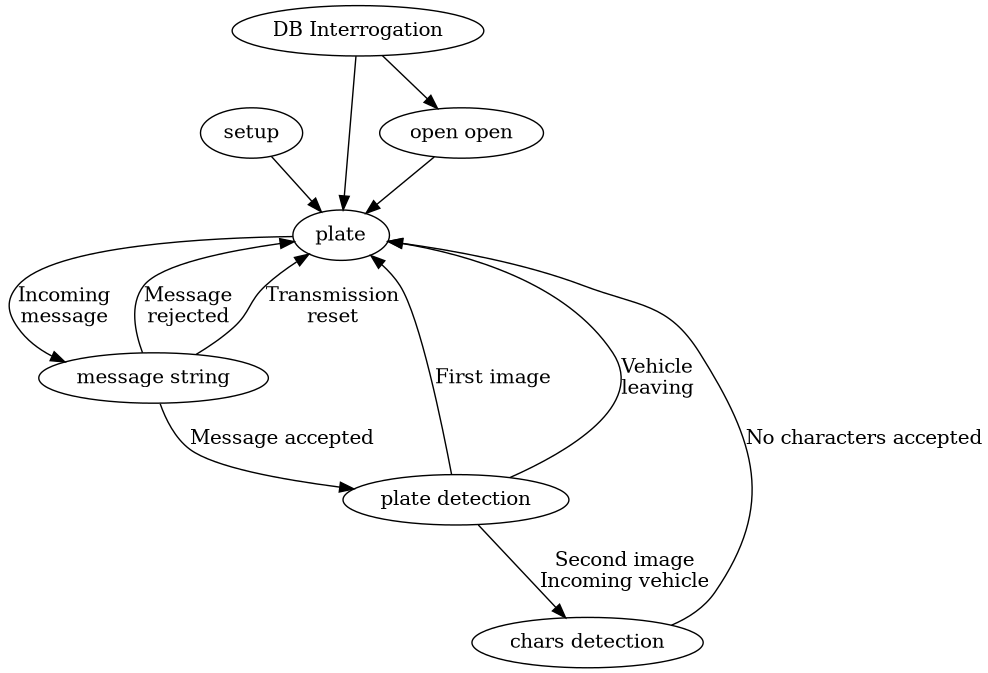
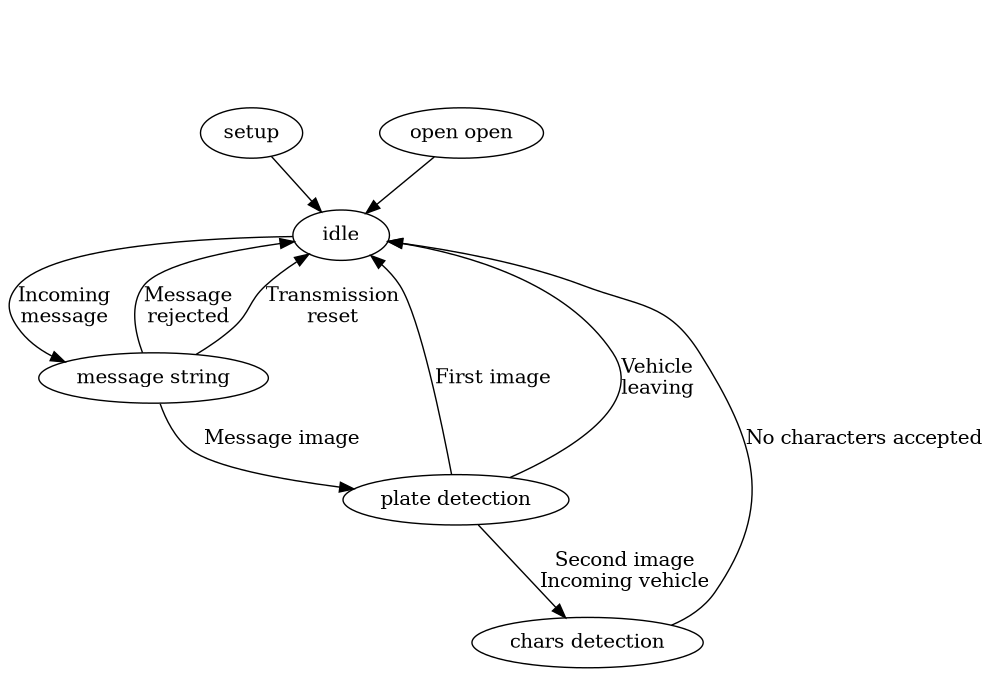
(358, 31) -> none
(341, 235) -> (341, 235)
(295, 439) -> (295, 439)
